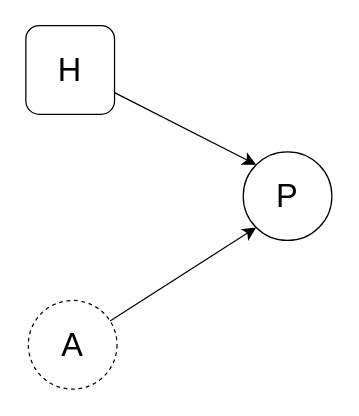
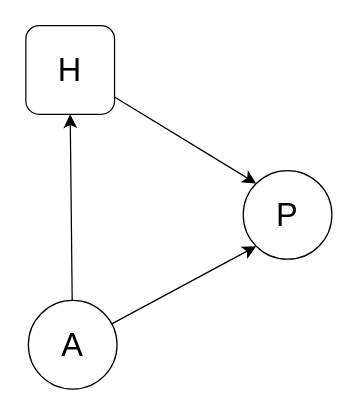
(288, 196) -> (288, 215)
none -> (71, 211)
(73, 345) -> (73, 345)
